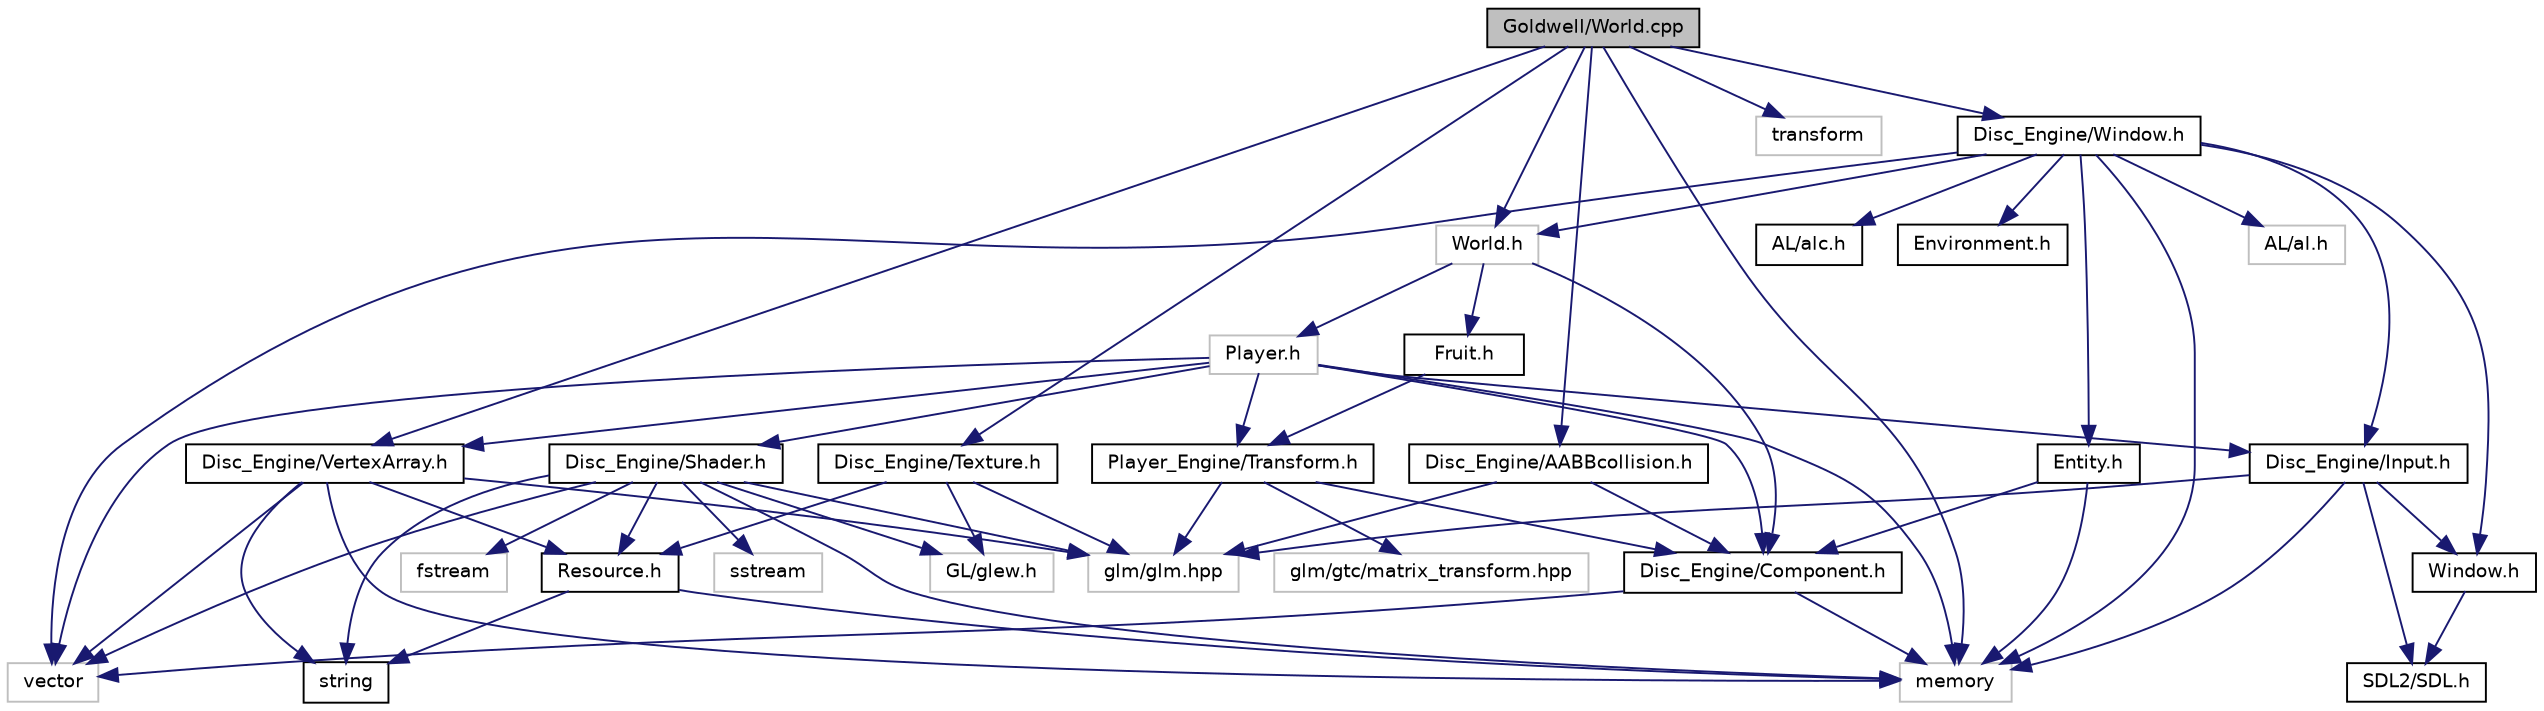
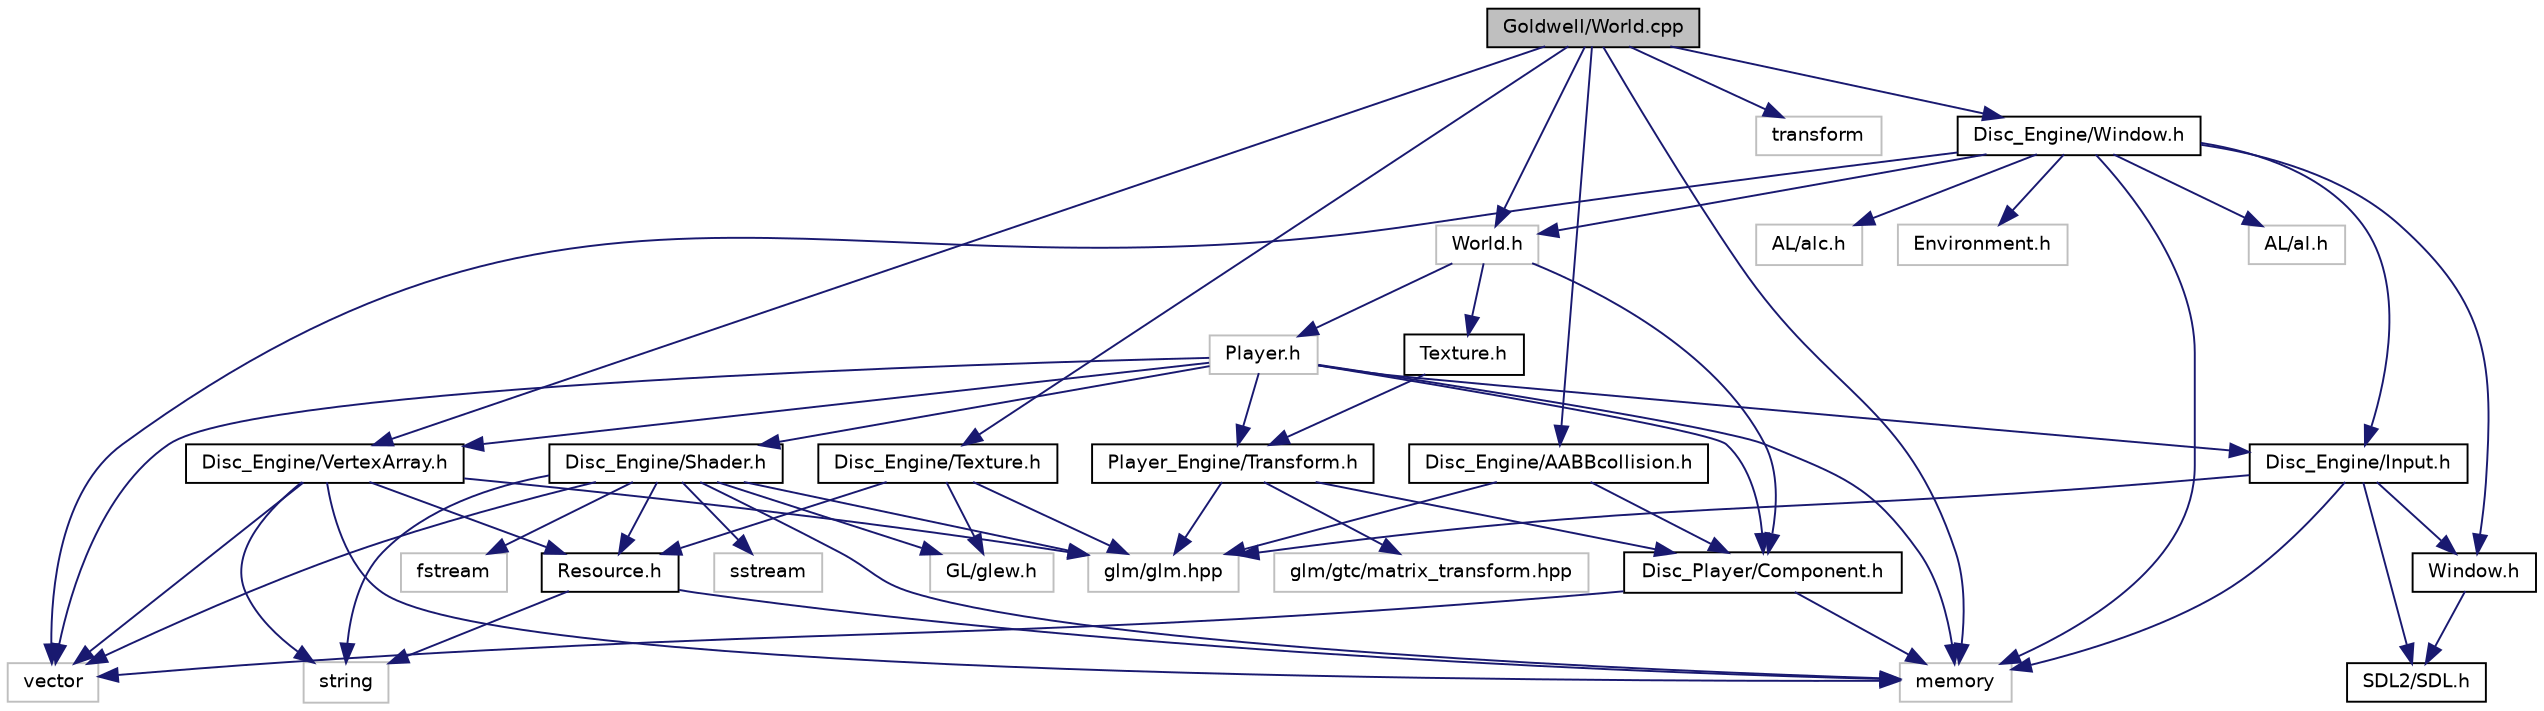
(1809, 245) -> (1809, 245)
(1983, 245) -> (1983, 245)
(1464, 355) -> (1464, 355)
(2089, 464) -> none
(1763, 573) -> (1763, 573)
(346, 682) -> (346, 682)
